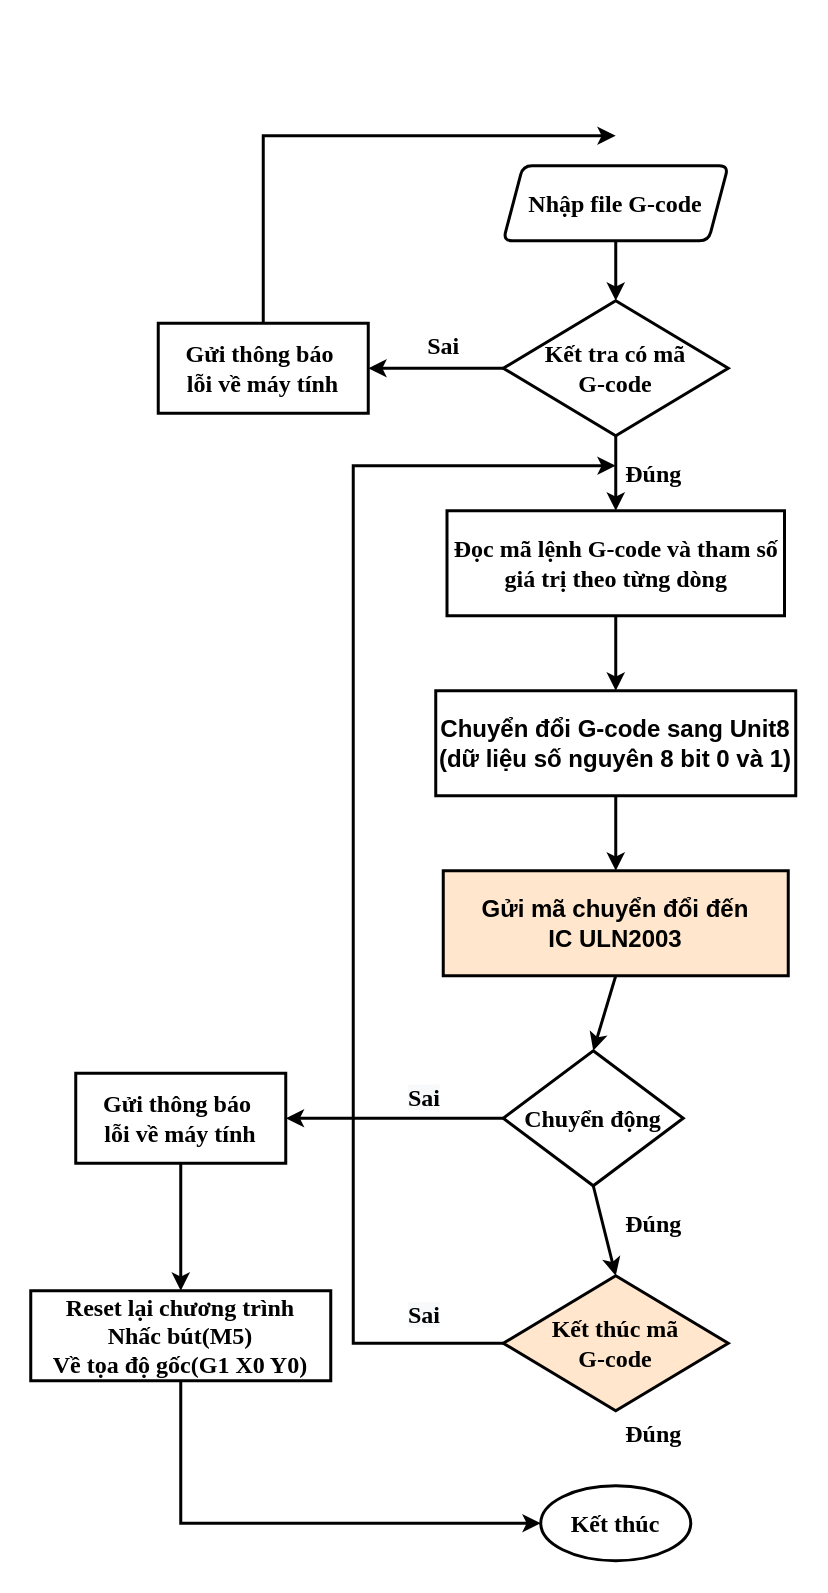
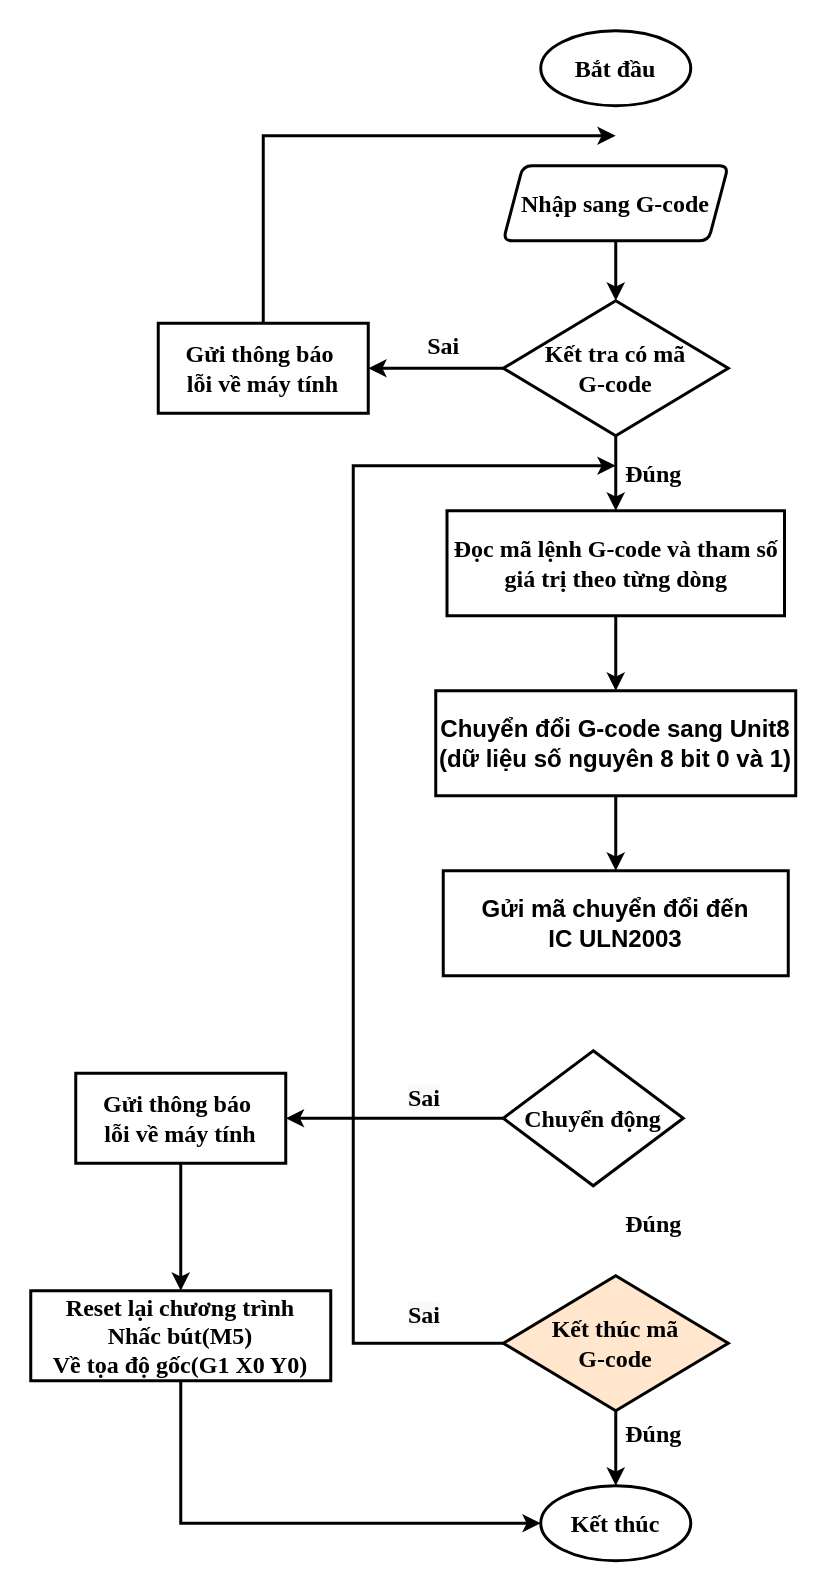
none -> (616, 68)
(616, 203) -> (616, 203)
(616, 923) -> (616, 923)
(606, 1007) -> none
(603, 1225) -> none
none -> (616, 1442)
